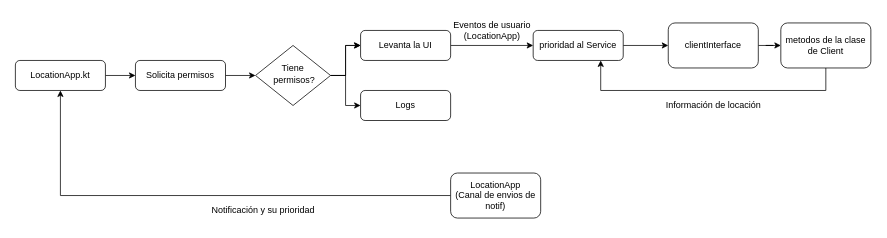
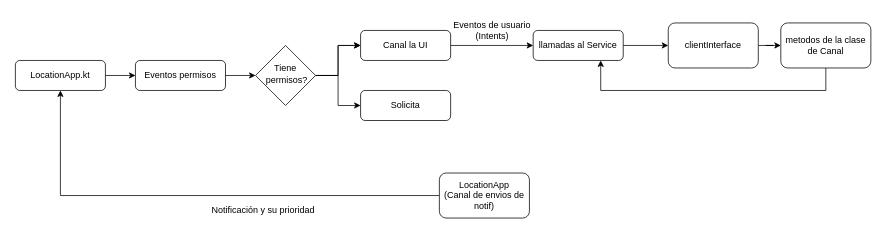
(492, 30) -> (492, 30)
(405, 45) -> (405, 45)
(578, 45) -> (578, 45)
(825, 45) -> (825, 45)
(180, 75) -> (180, 75)
(293, 75) -> (285, 75)
(405, 105) -> (405, 105)
(713, 105) -> none
(495, 195) -> (484, 195)
